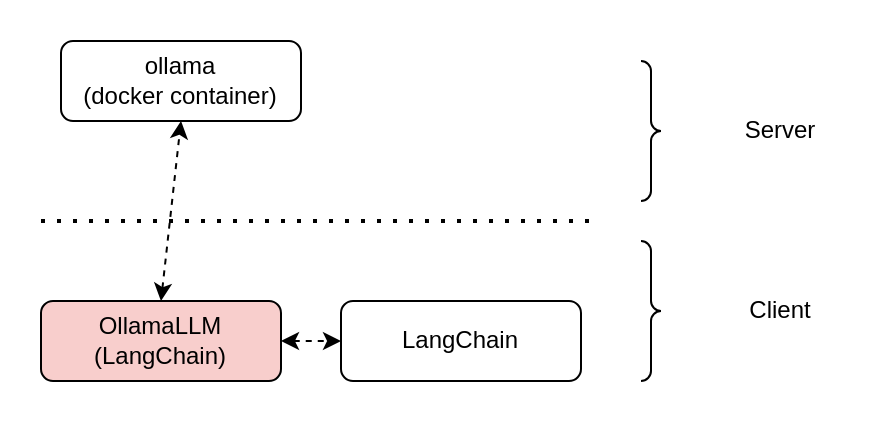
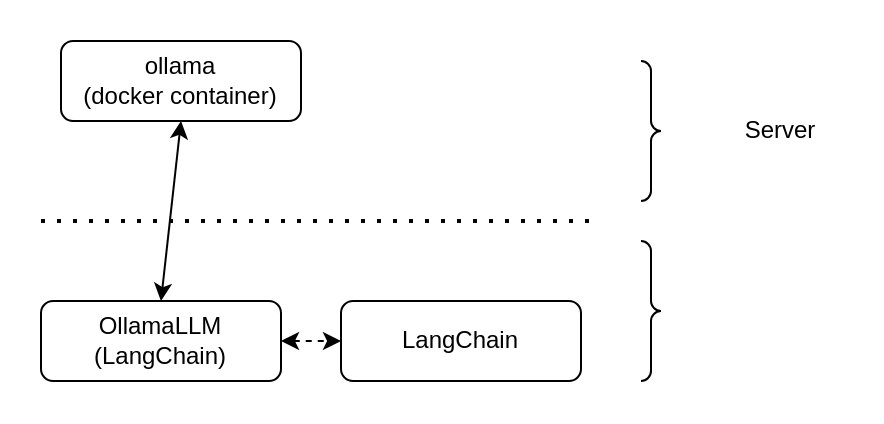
(175, 176) -> (175, 176)
(781, 311) -> none
(161, 341) -> (161, 341)
